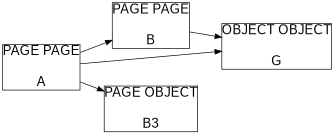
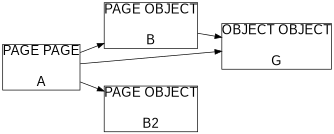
(151, 26) -> (151, 26)
(151, 109) -> (151, 109)
